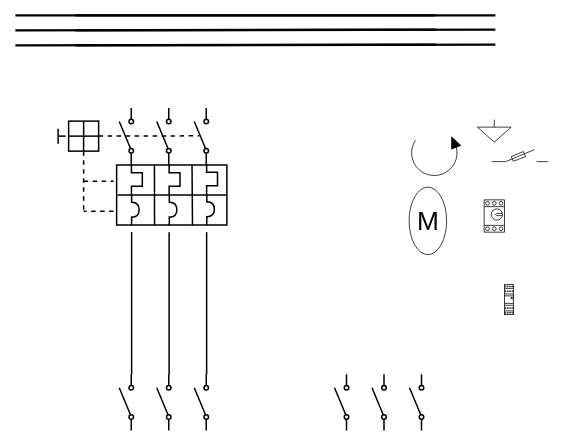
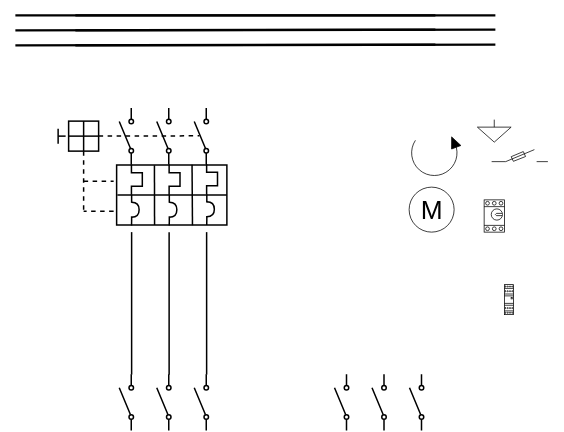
(428, 221) -> (432, 210)
